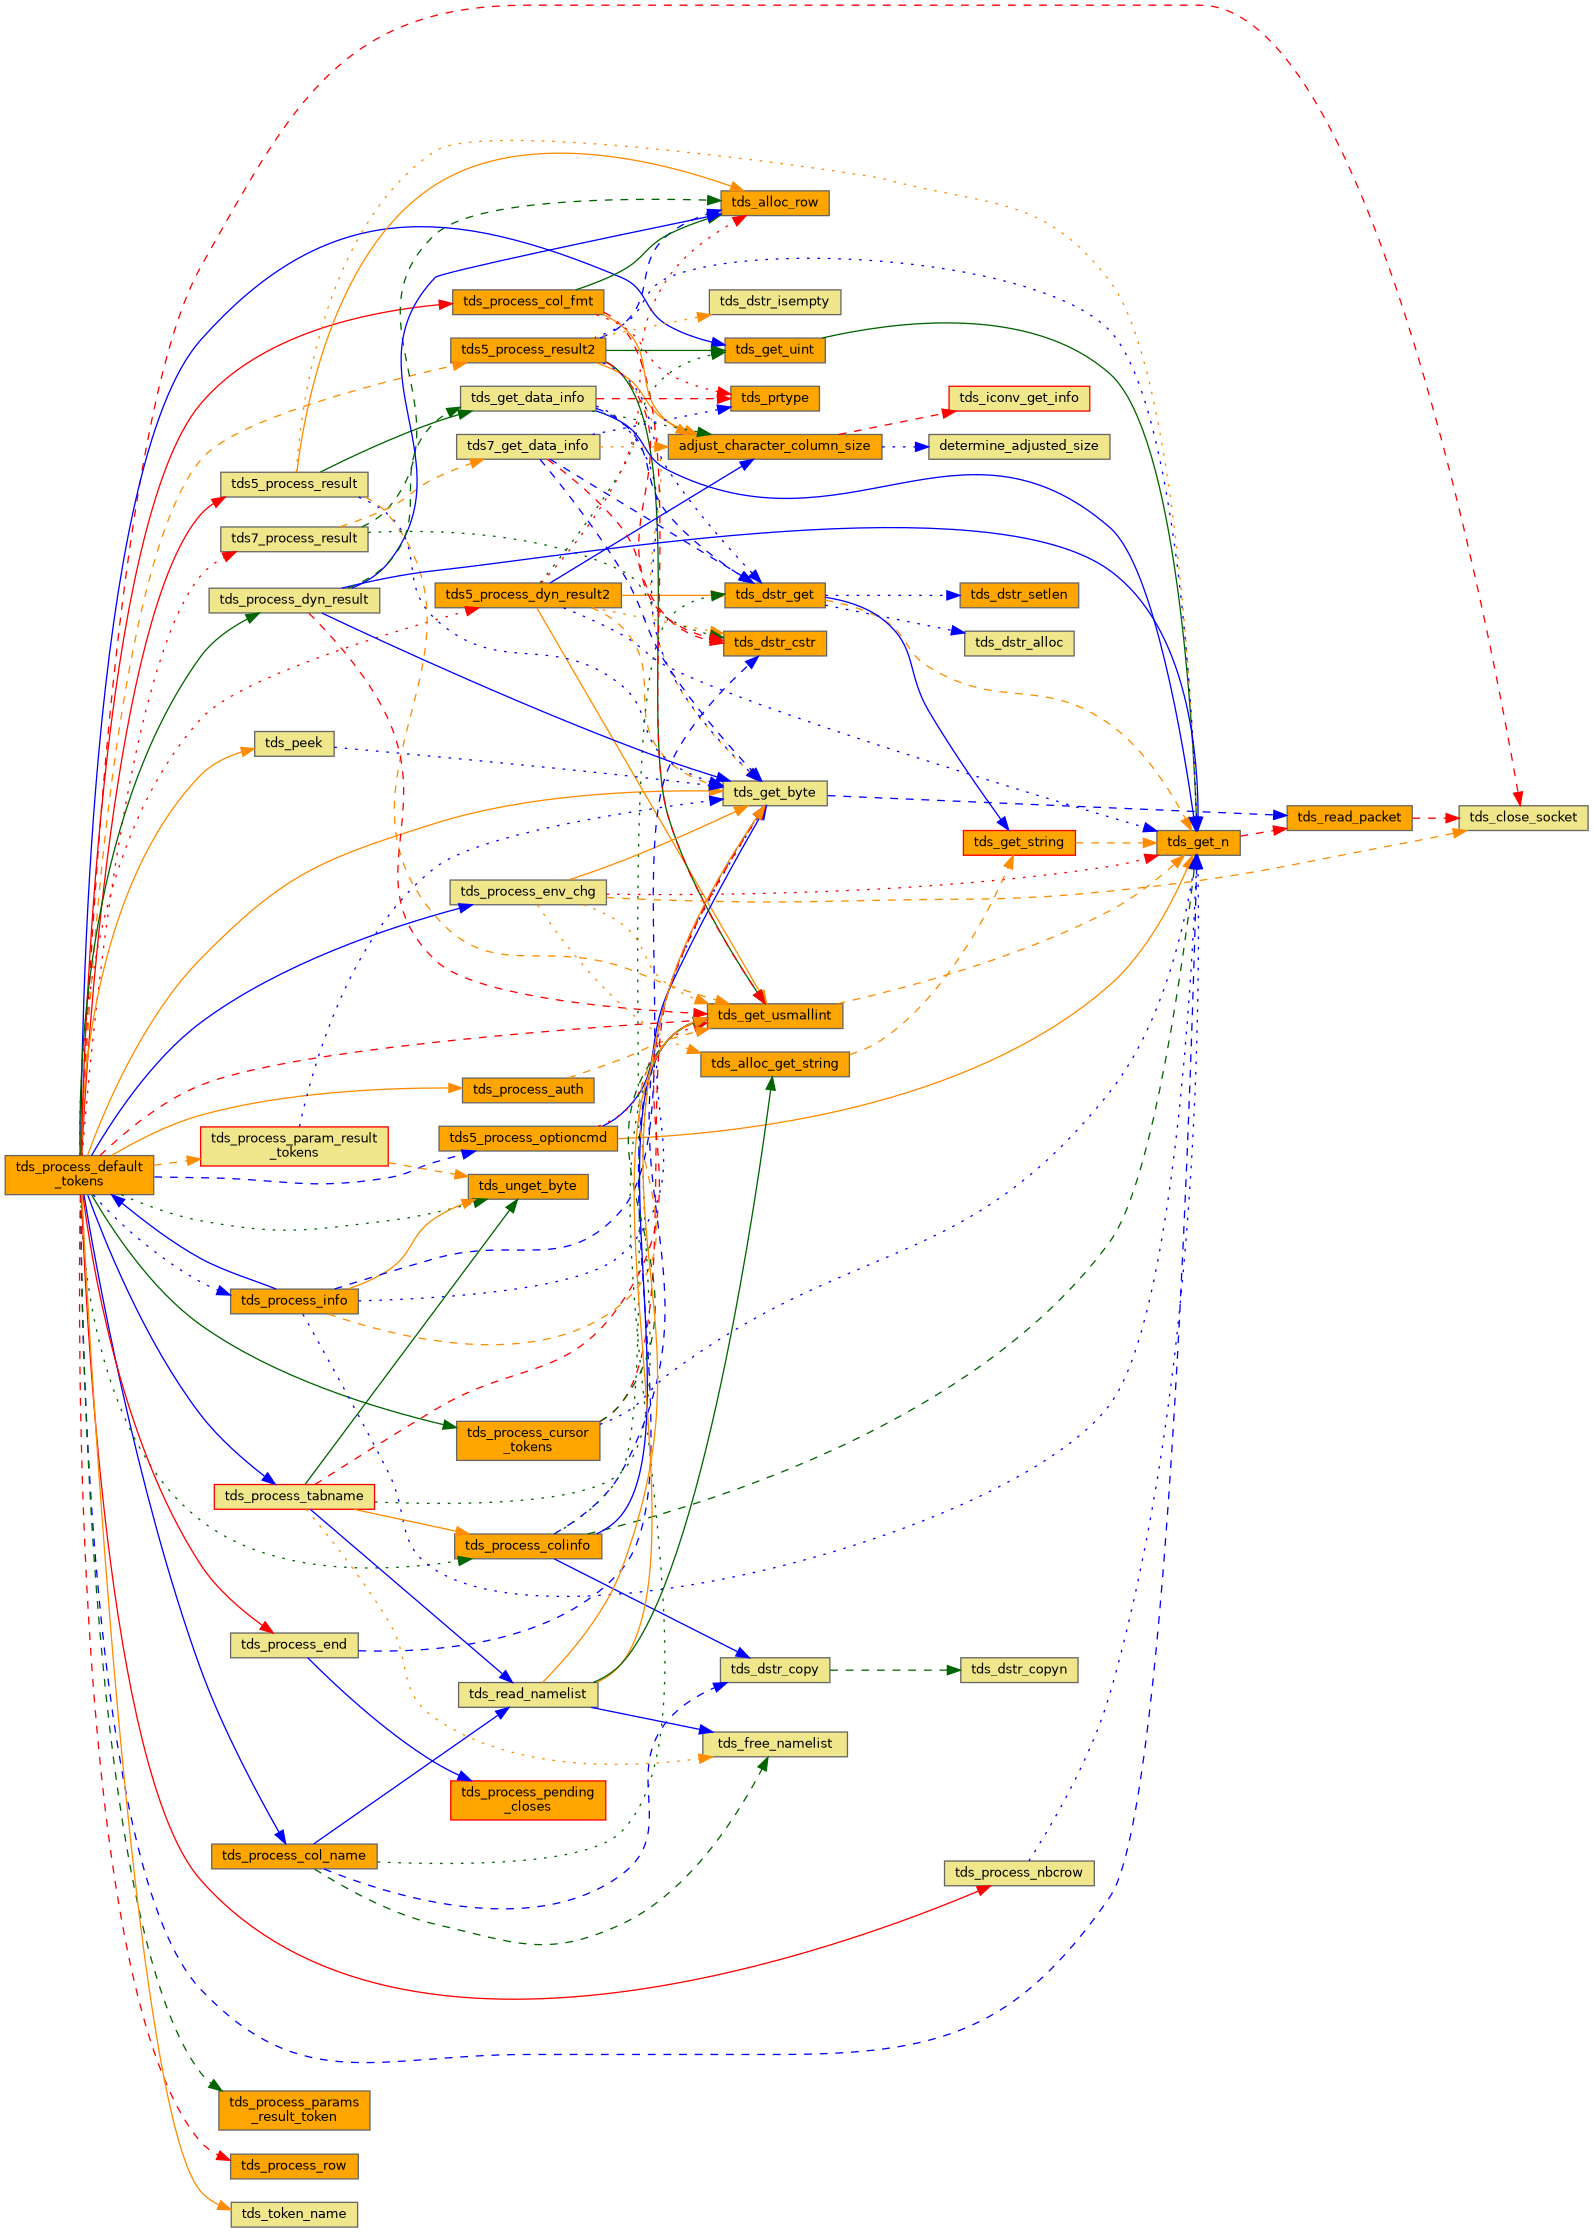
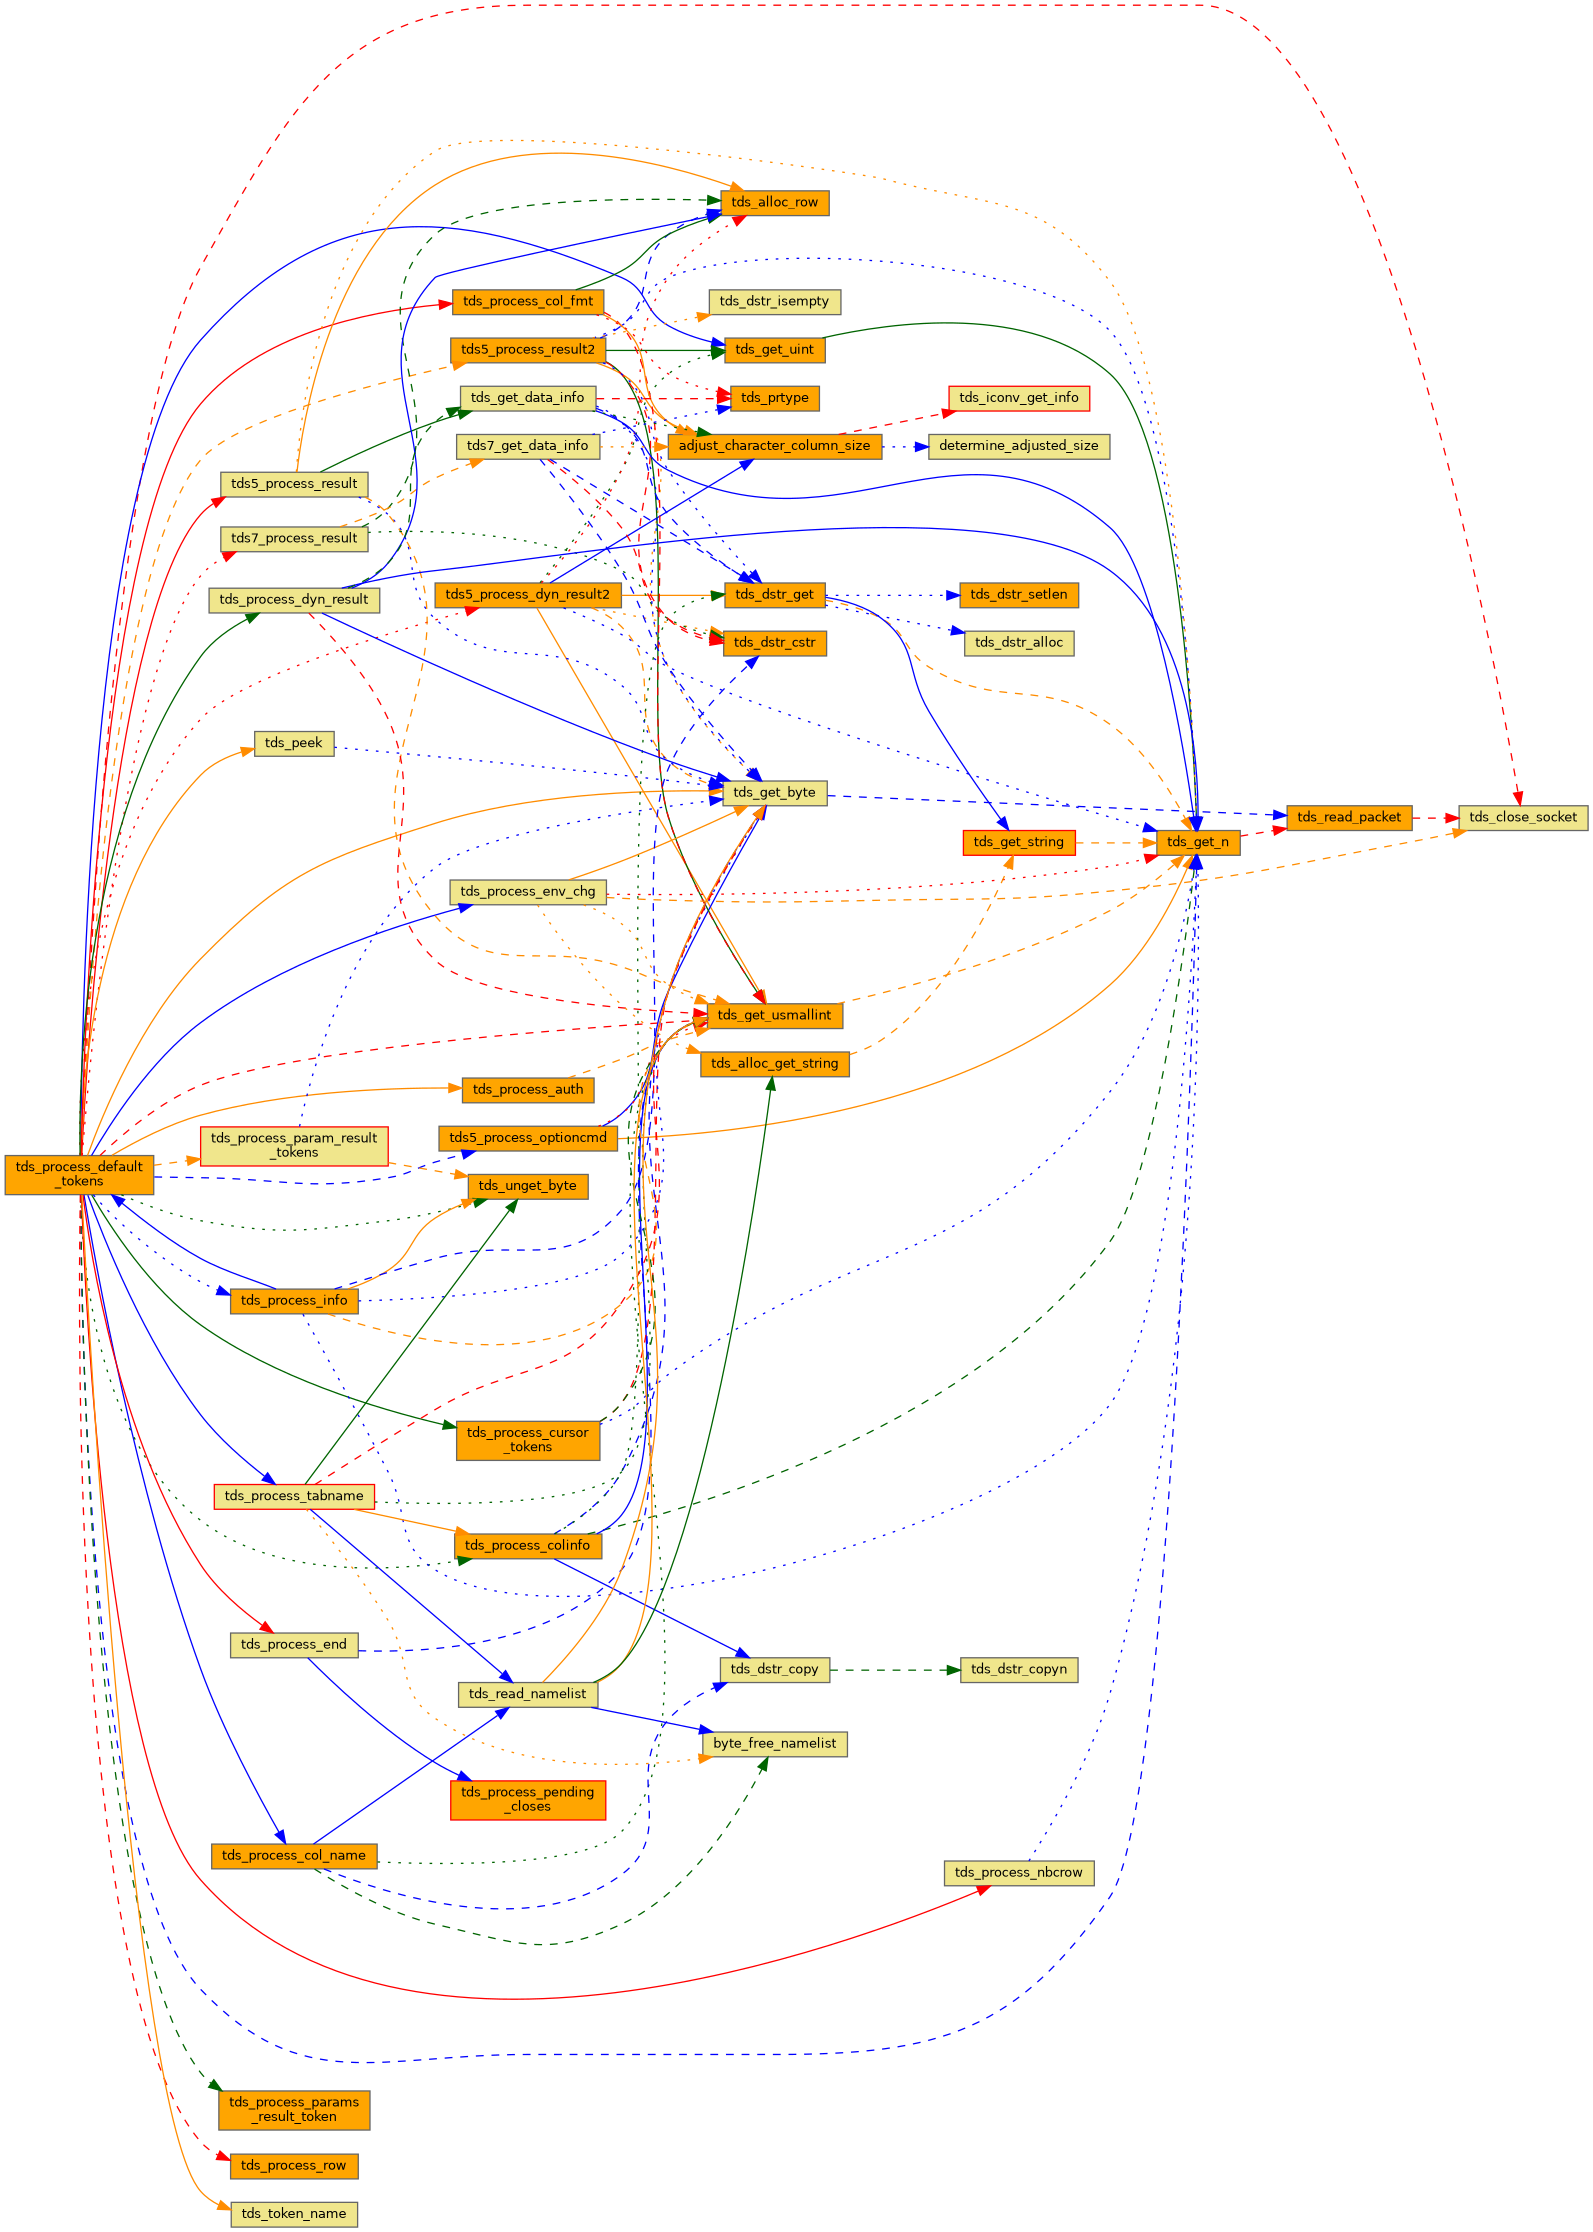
(775, 1744) -> (775, 1744)
